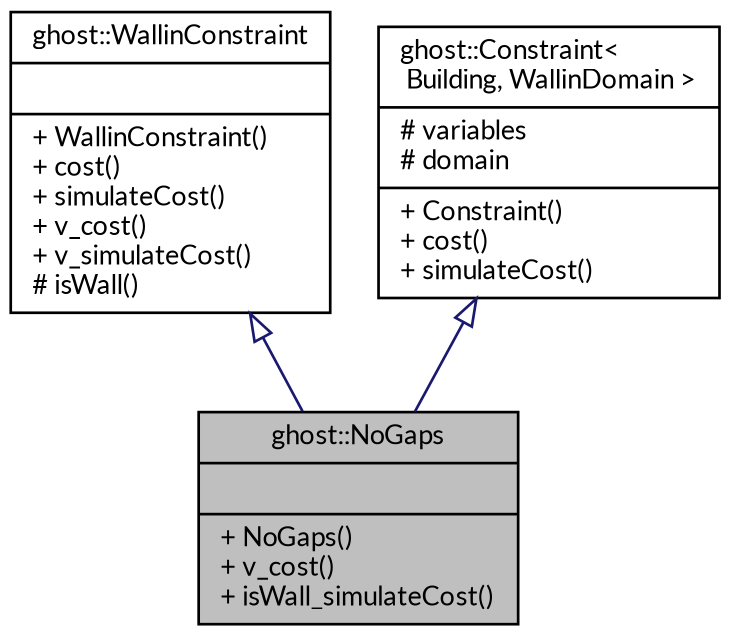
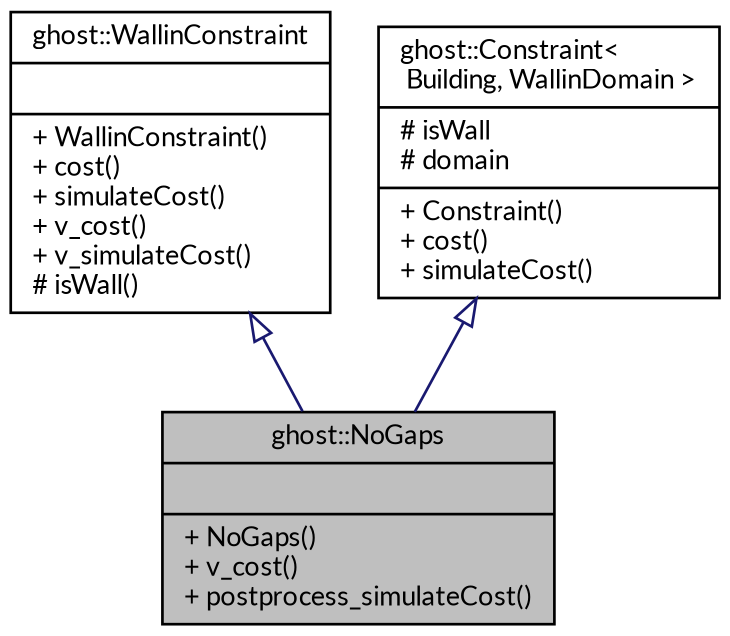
(464, 132) -> (446, 132)
(358, 597) -> (358, 597)
